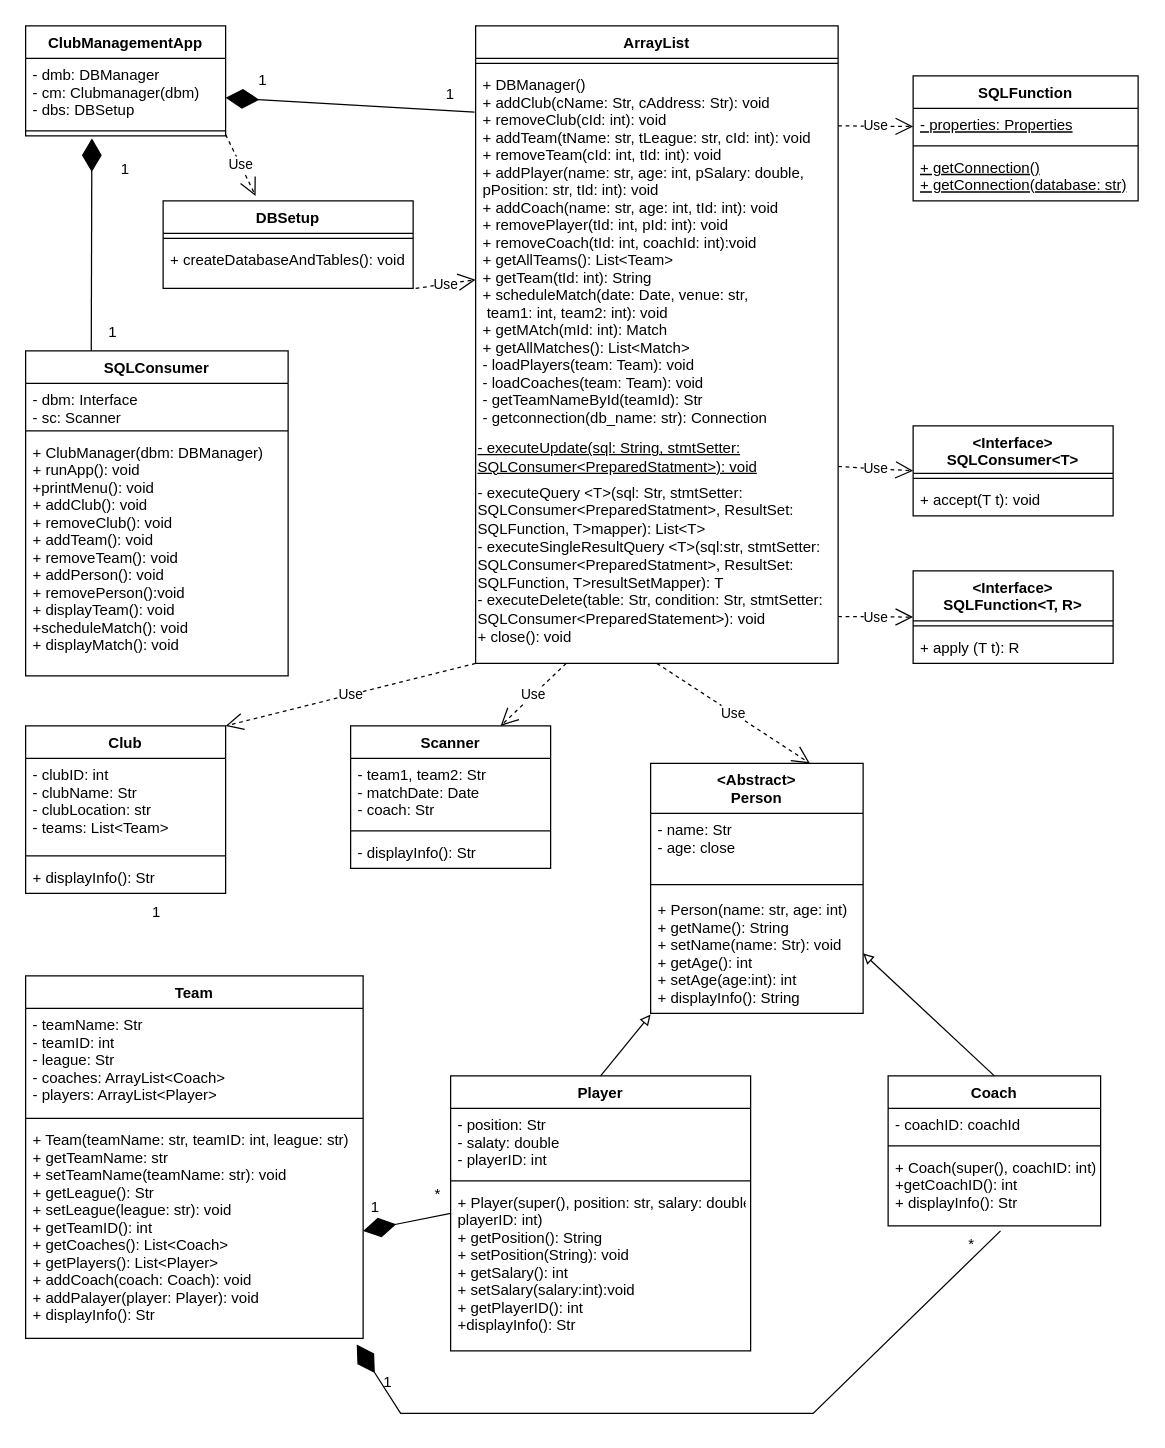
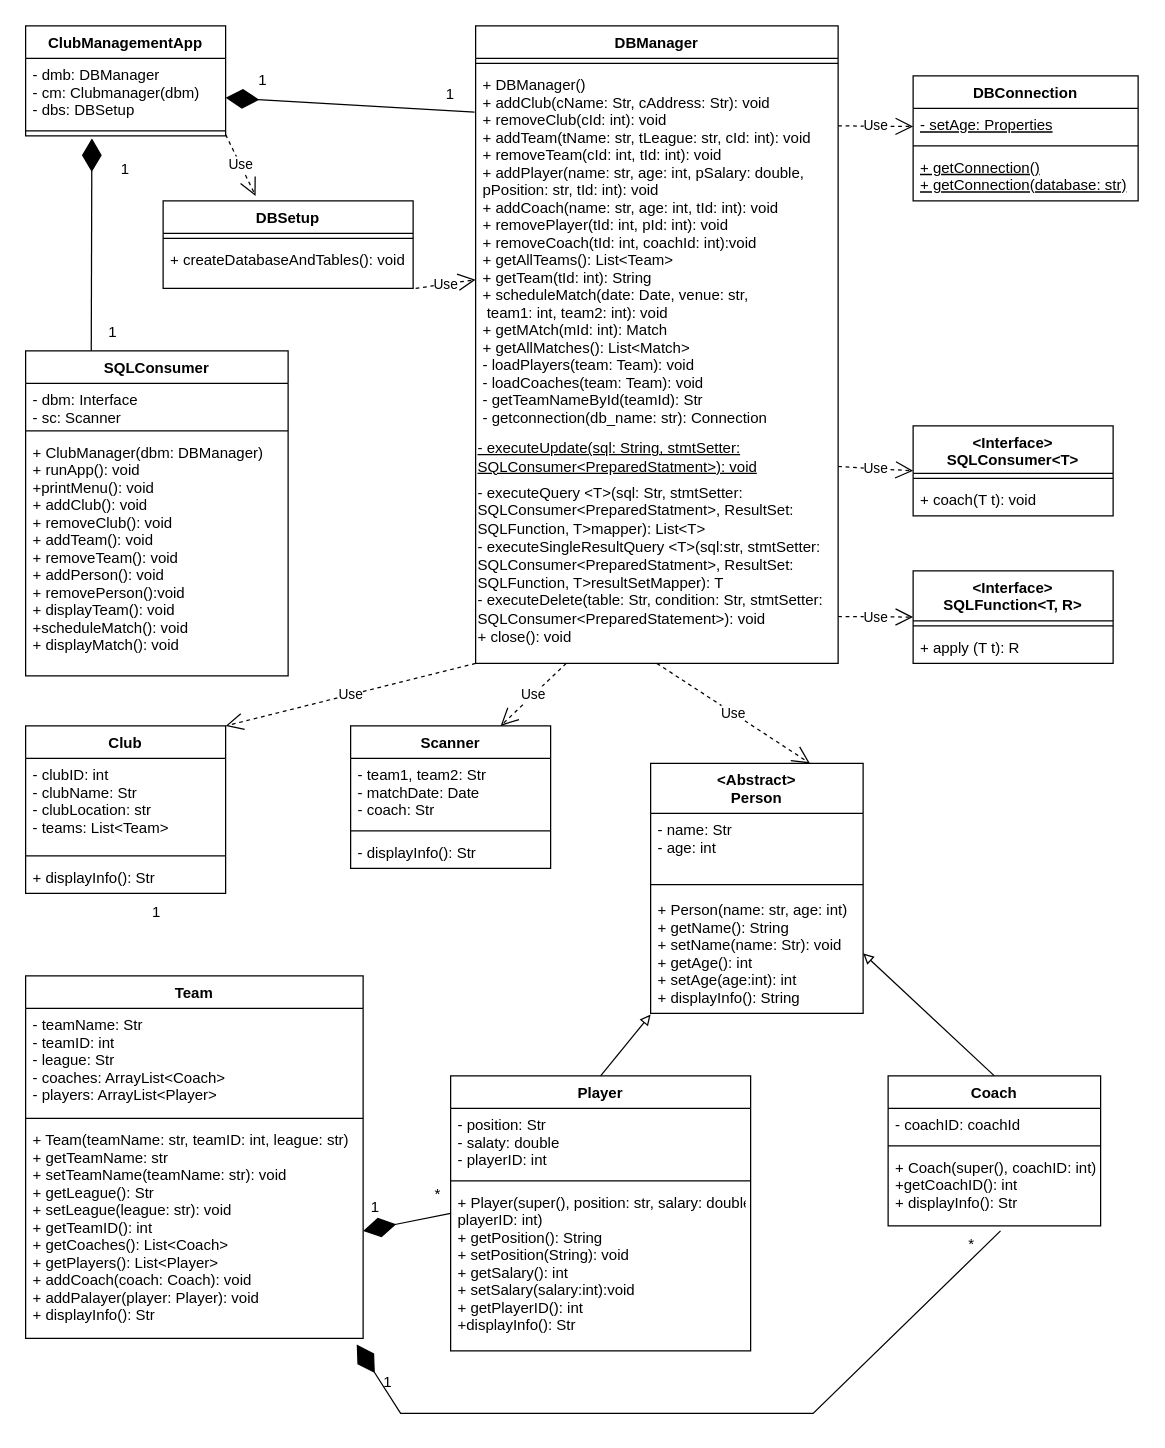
(656, 43) -> (656, 43)
(1025, 93) -> (1025, 93)
(1011, 125) -> (996, 125)
(990, 500) -> (986, 500)
(698, 830) -> (698, 830)
